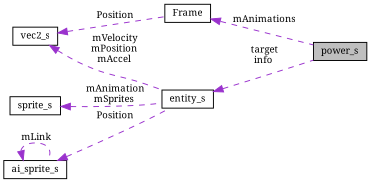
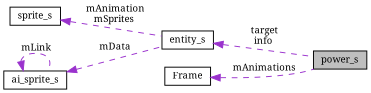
(35, 36) -> none
(114, 116) -> (114, 47)
